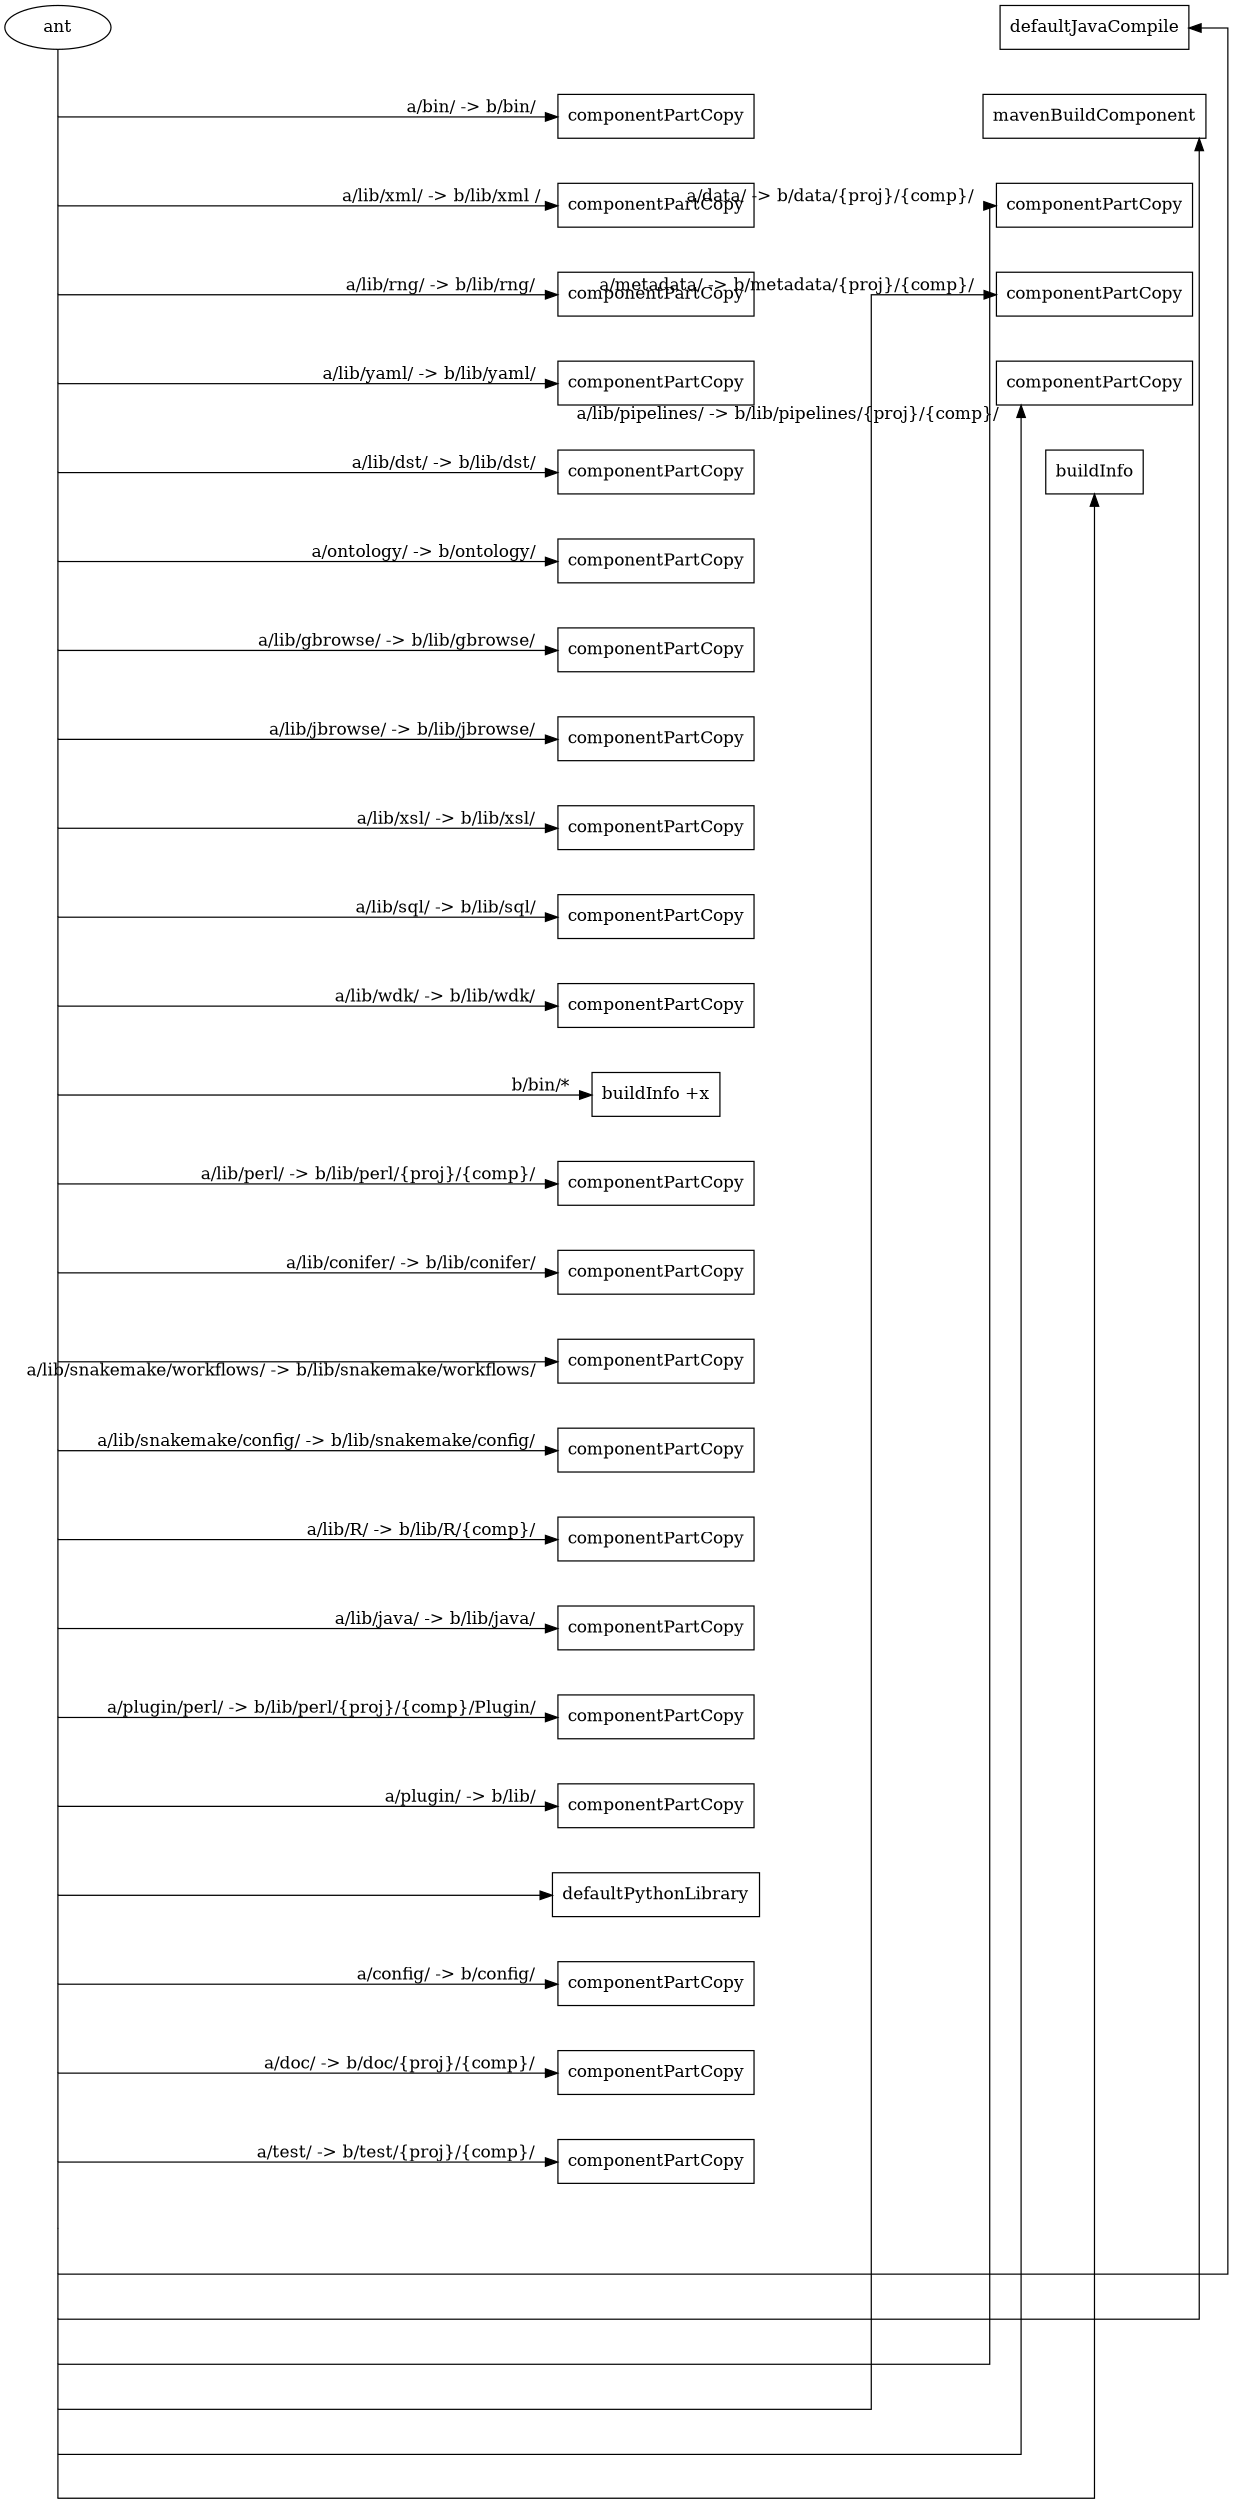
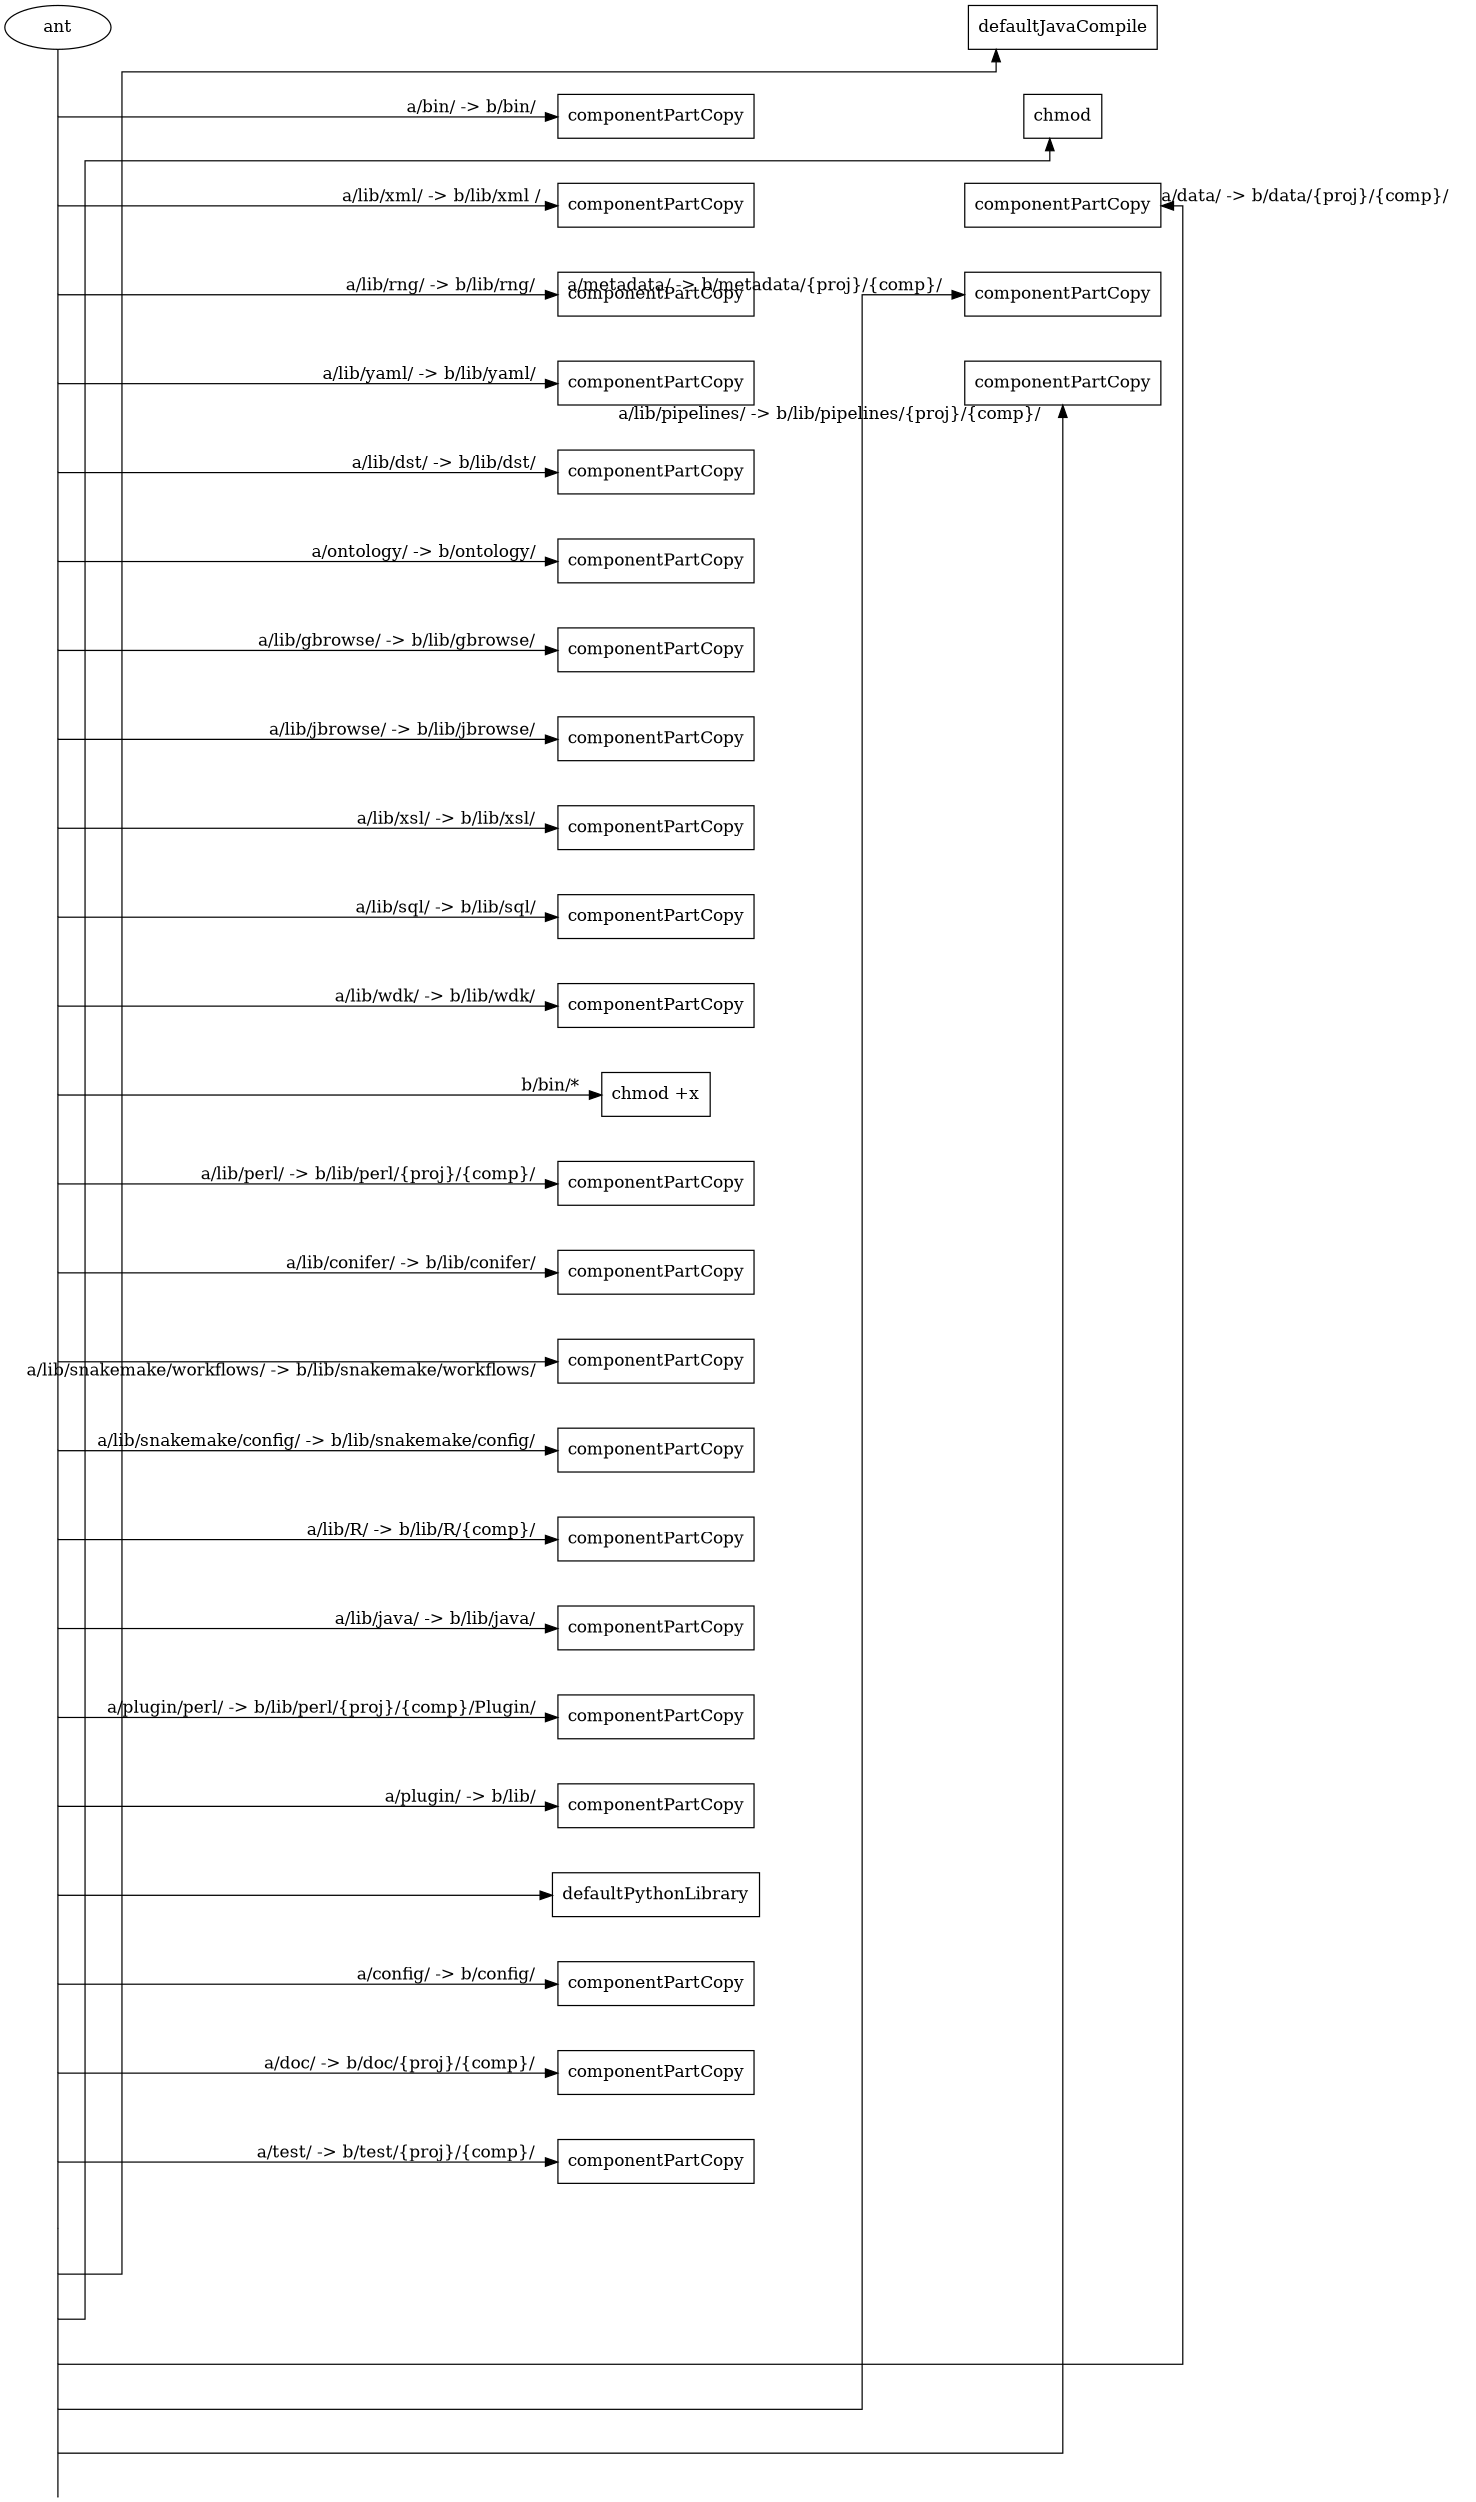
(1094, 116) -> (1063, 116)
(1094, 472) -> none
(656, 1094) -> (656, 1094)
